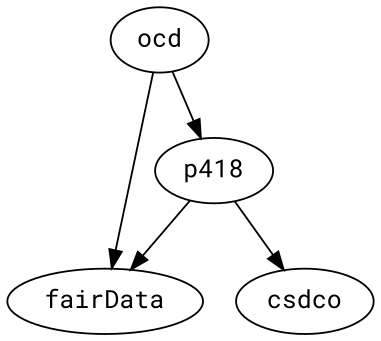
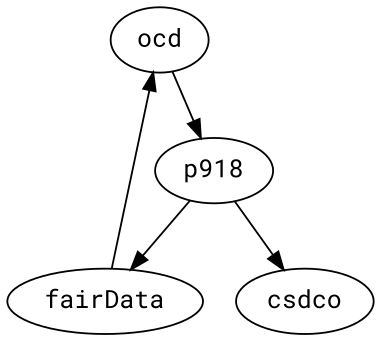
(134, 161) -> (131, 179)
(214, 171) -> (214, 171)
